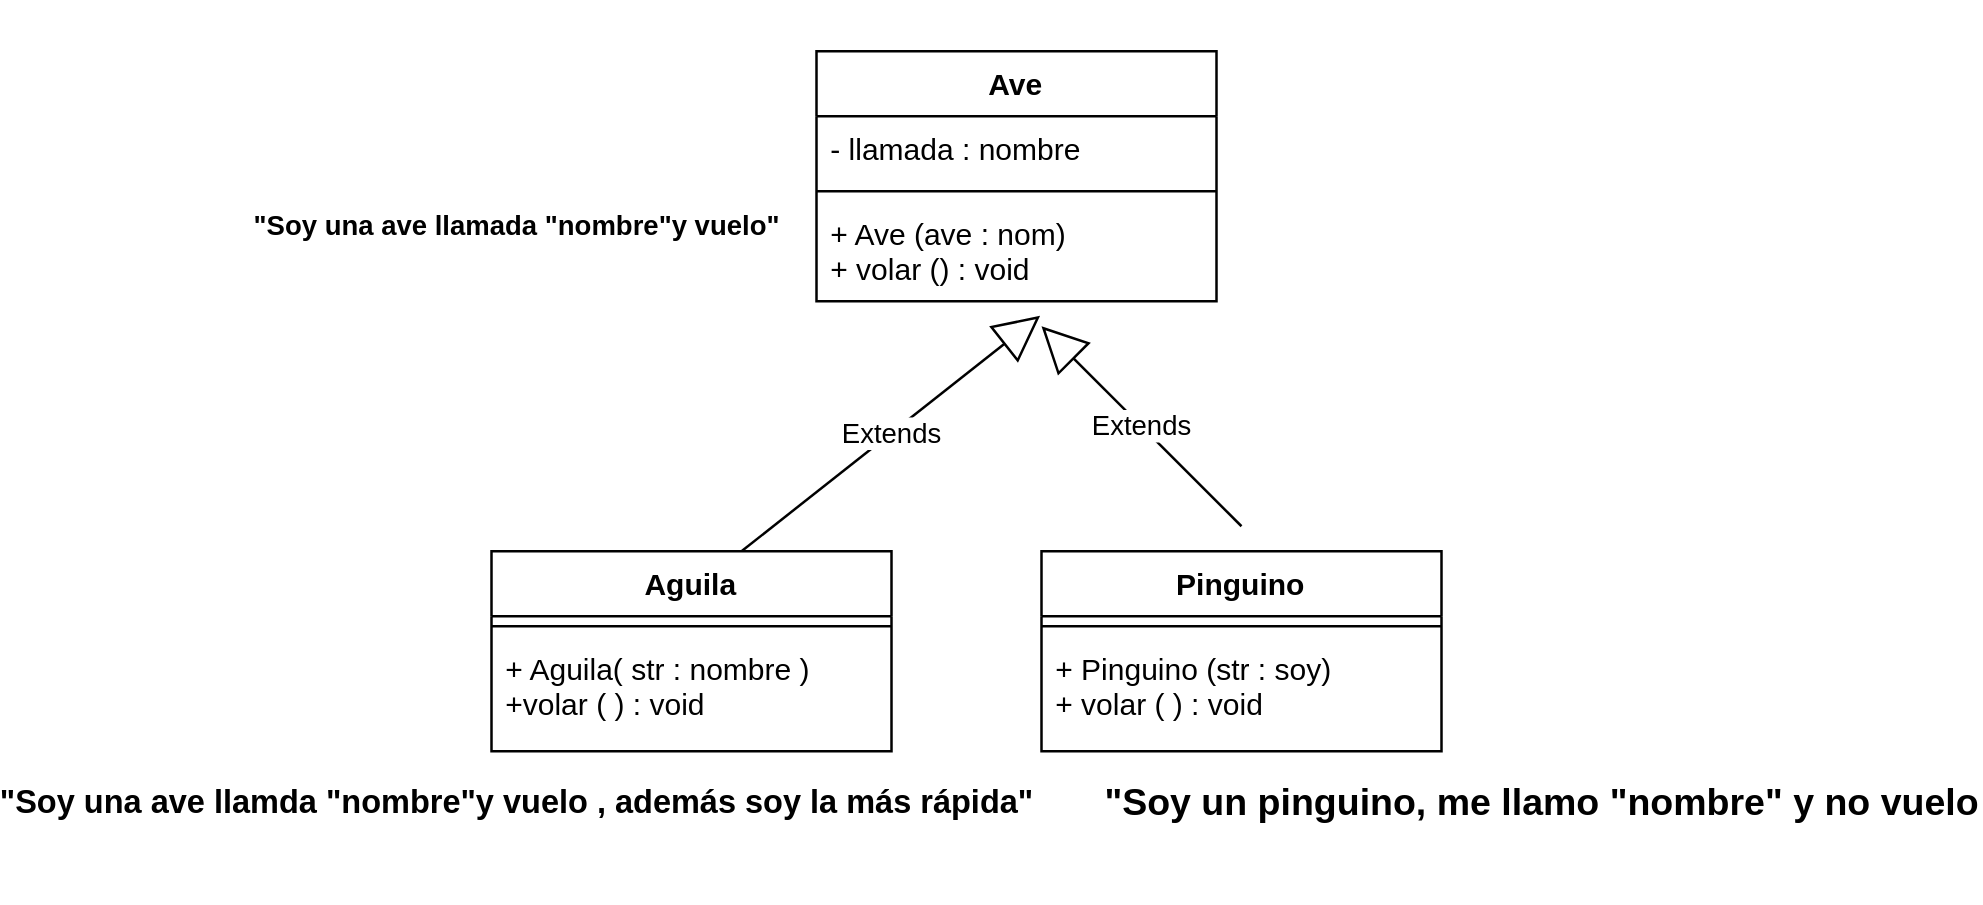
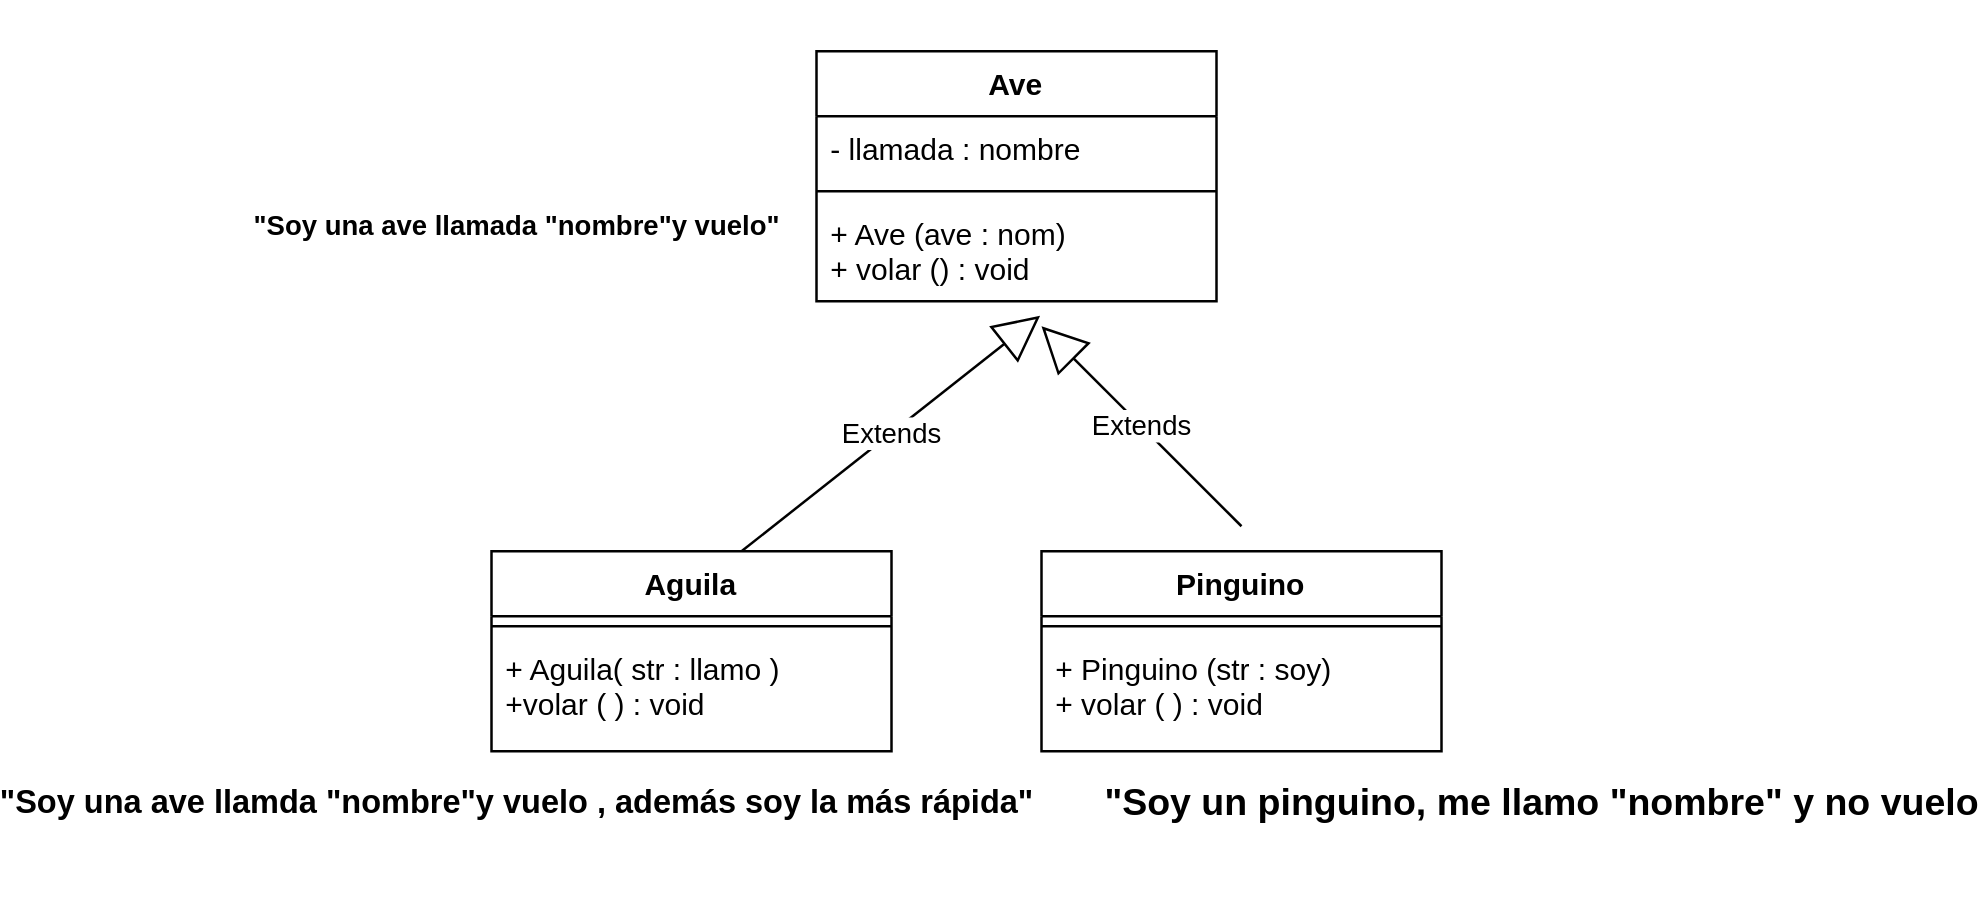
(675, 670) -> (659, 670)
